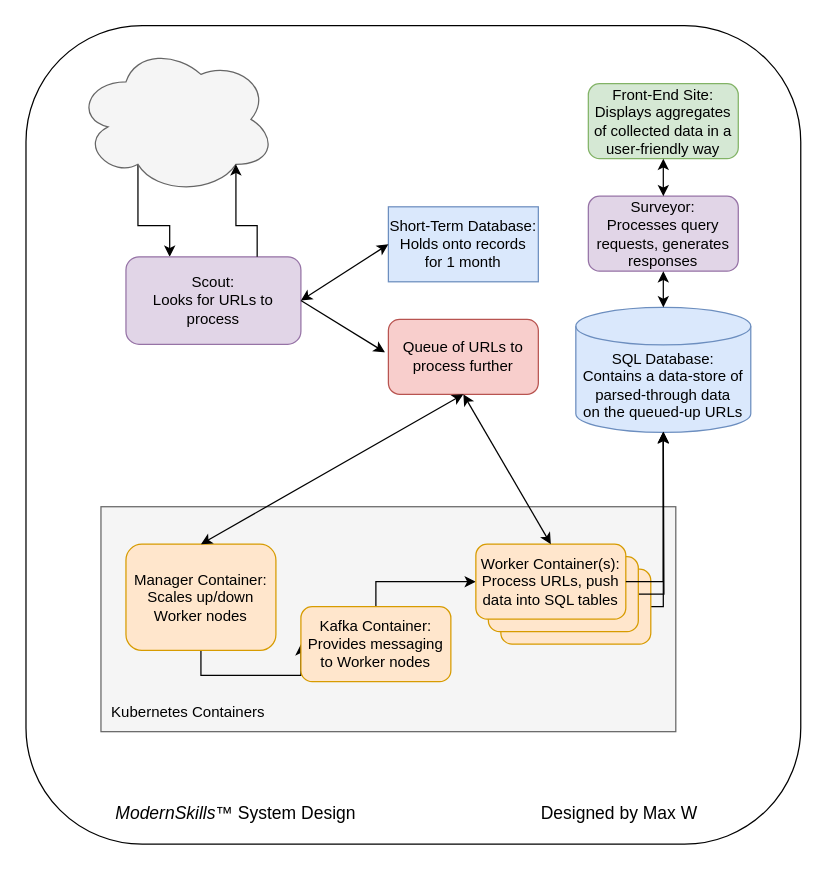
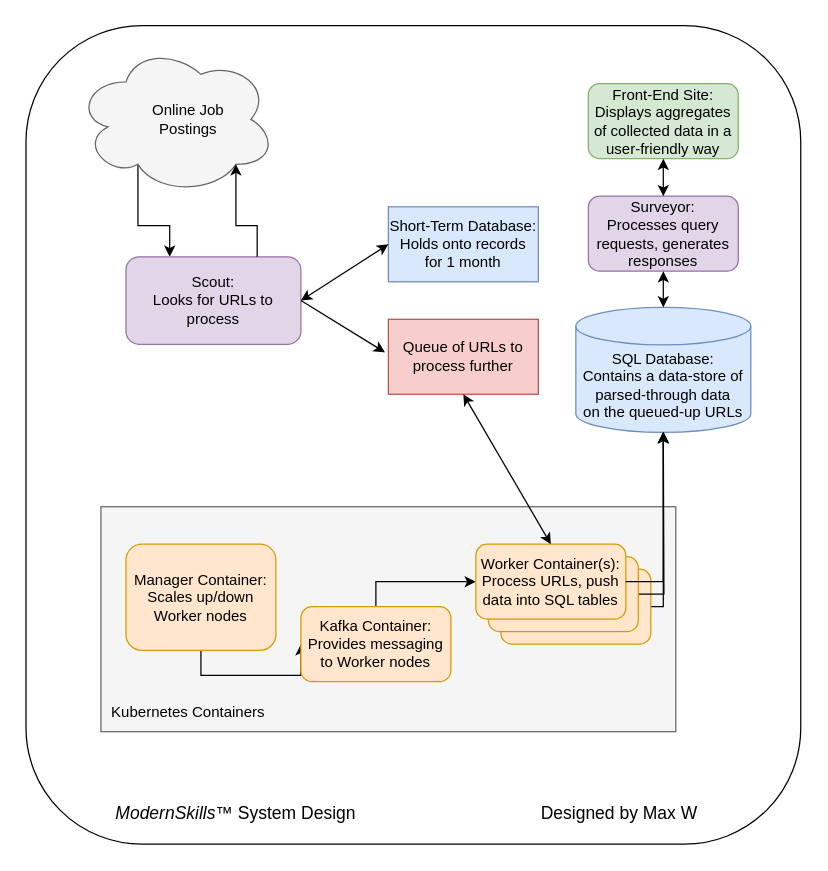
none -> (188, 119)
(463, 357) -> (463, 357)
(332, 469) -> none
